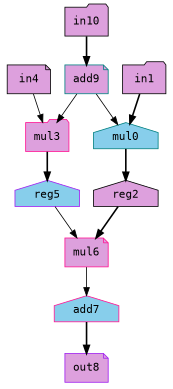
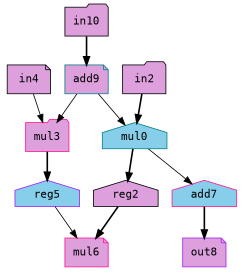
(144, 79) -> (144, 79)
(87, 277) -> (167, 164)
